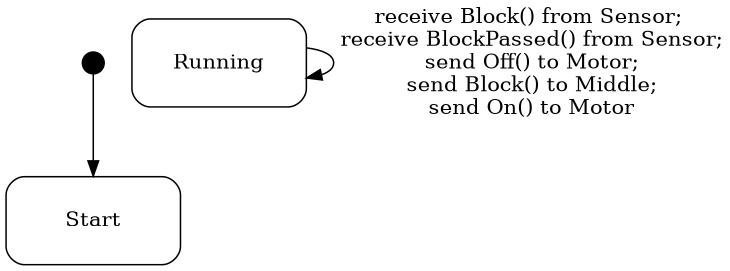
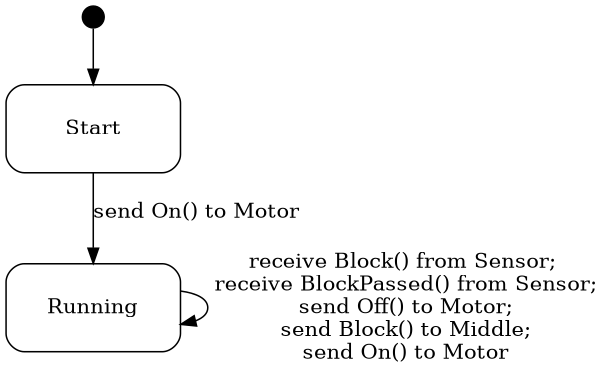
none -> (93, 210)
